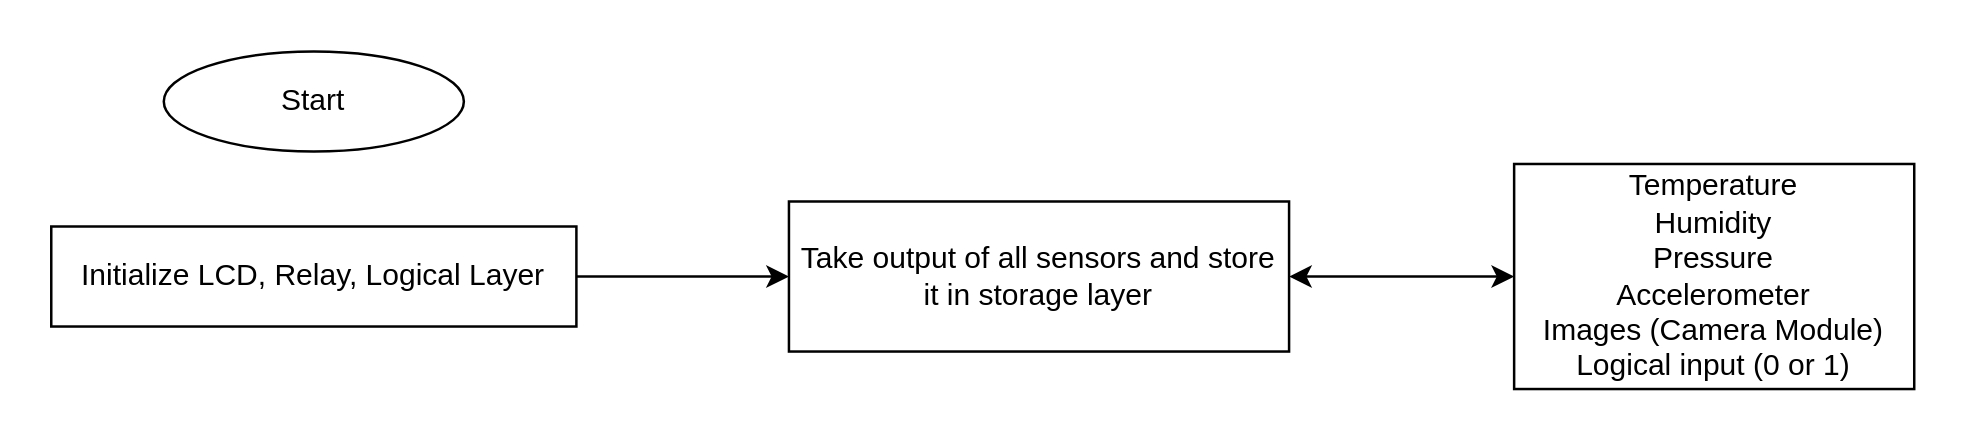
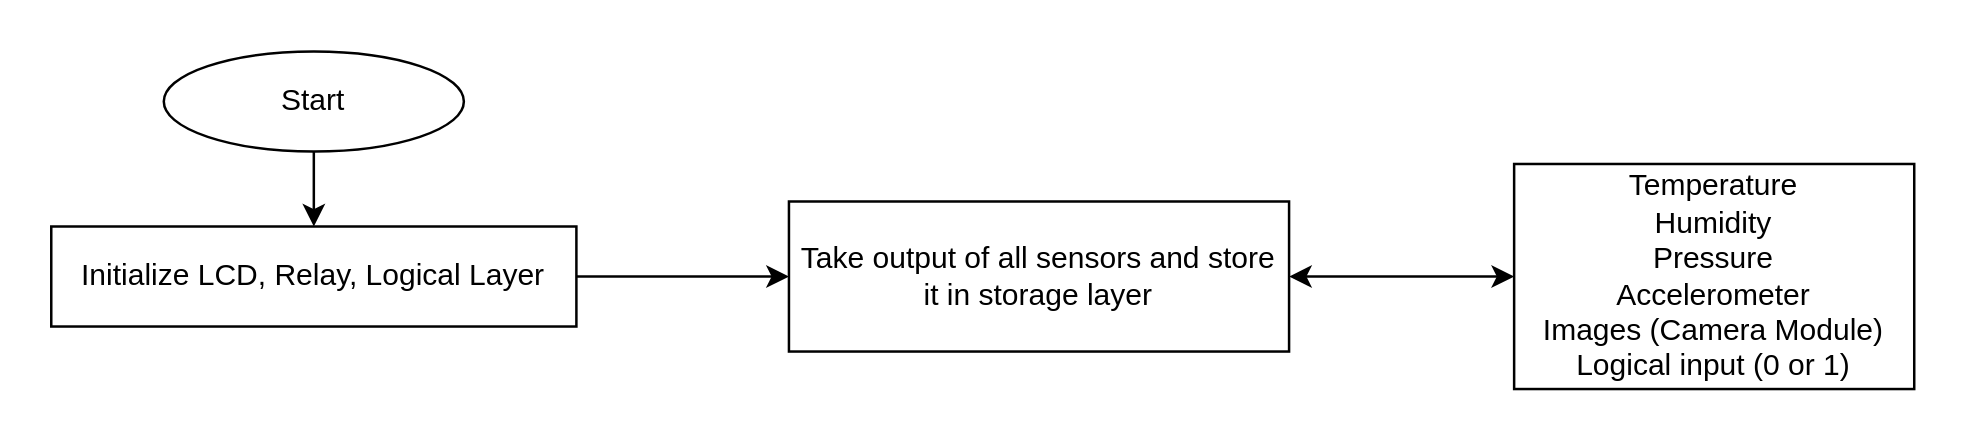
none -> (314, 197)
